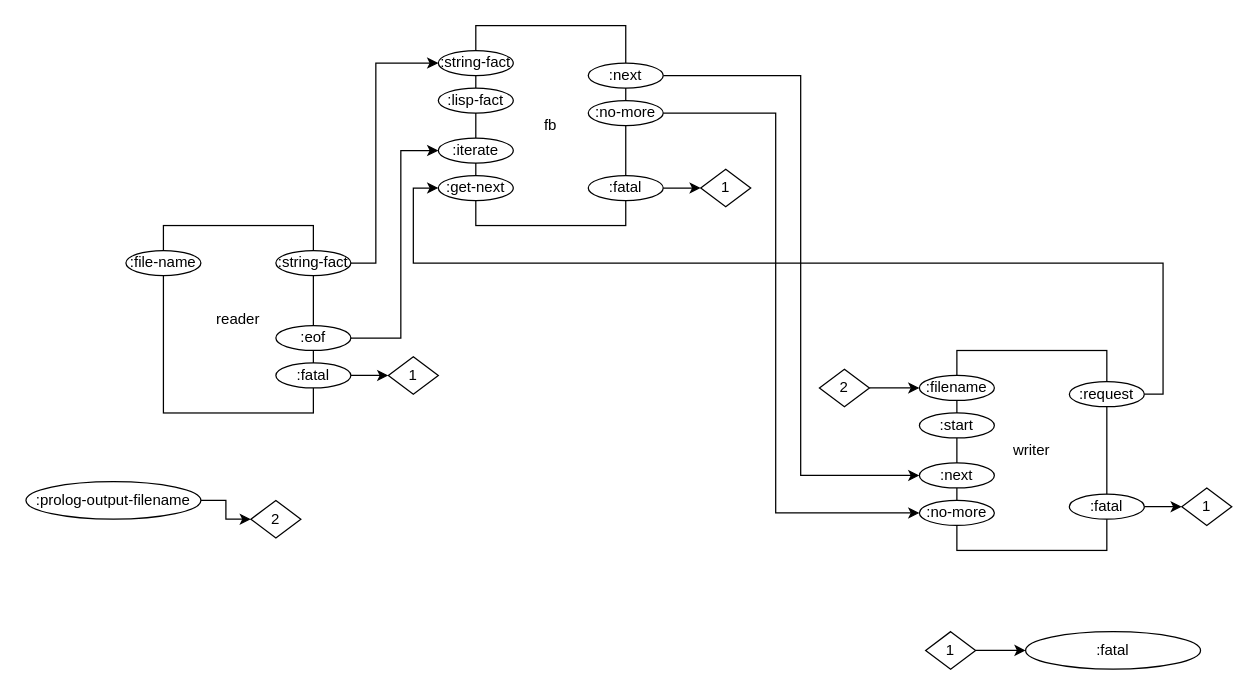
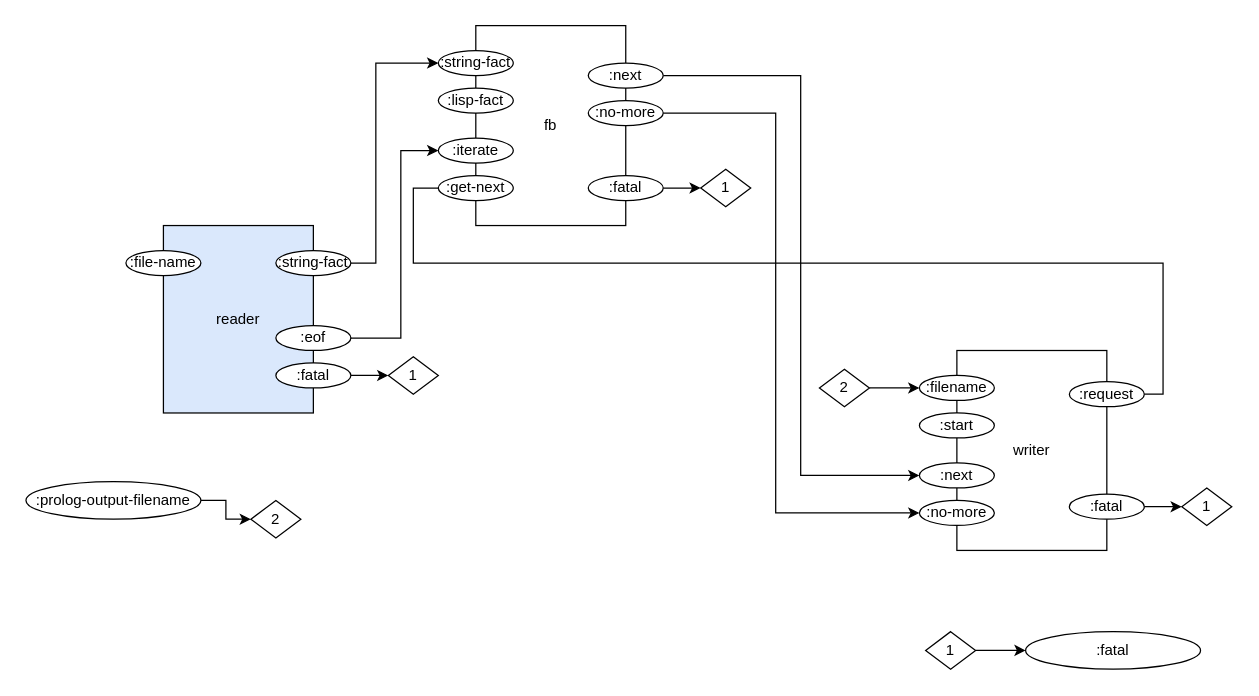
(428, 188) -> (431, 188)
(238, 319) -> (238, 319)
